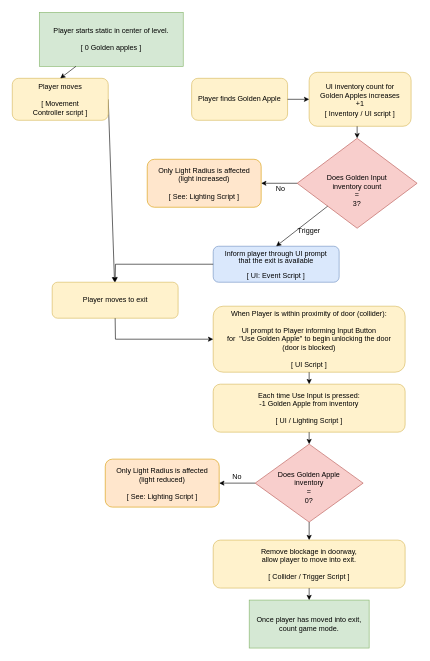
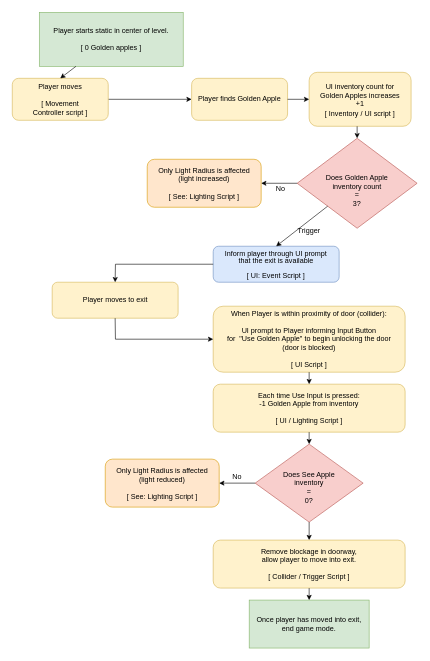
(357, 182) -> (357, 182)
(111, 188) -> (186, 99)
(309, 483) -> (309, 483)
(309, 624) -> (309, 624)
